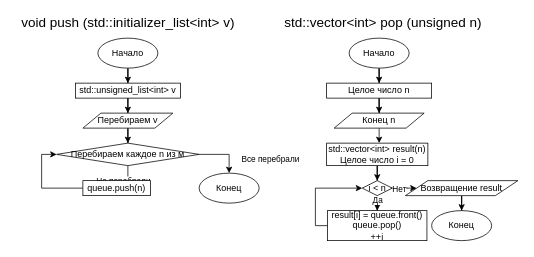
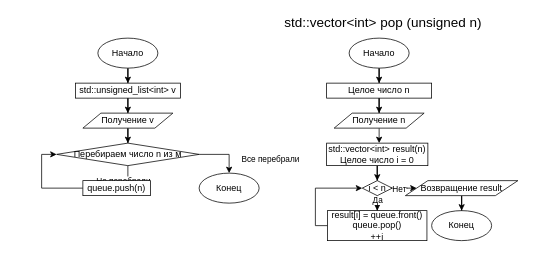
(128, 23) -> none
(128, 120) -> (128, 120)
(379, 120) -> (379, 120)
(128, 154) -> (128, 154)
